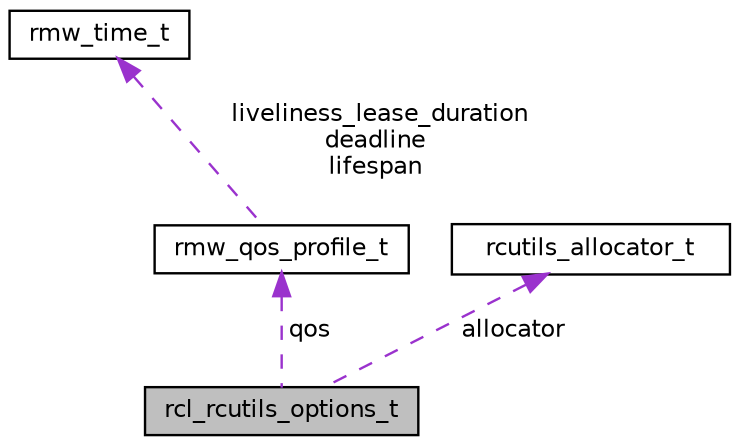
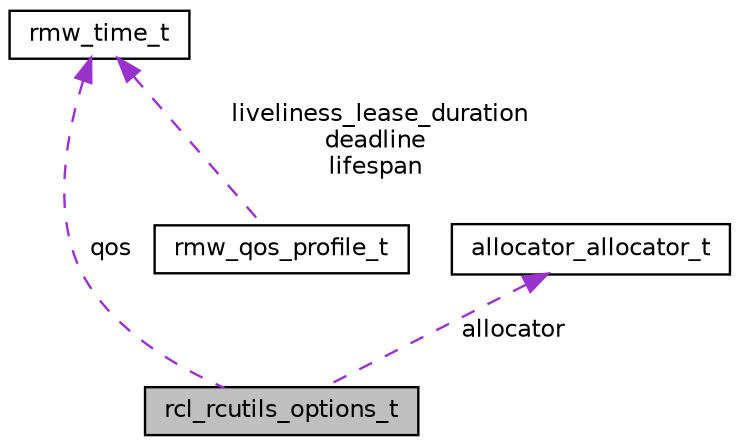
(591, 249) -> (591, 249)
(282, 342) -> (80, 268)
